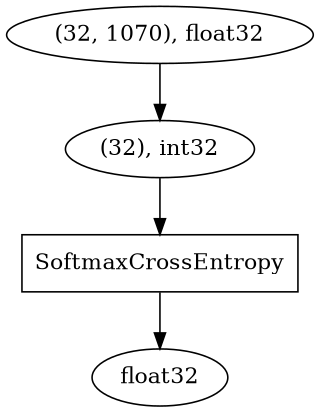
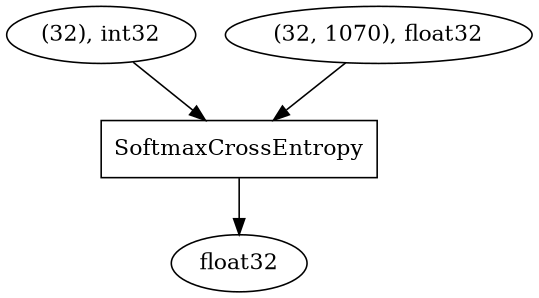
(160, 84) -> (316, 86)
